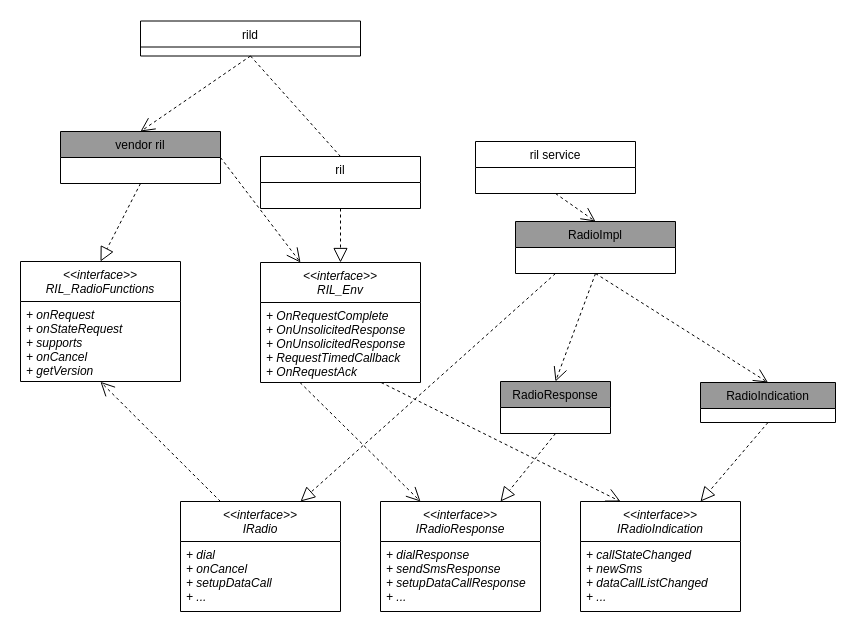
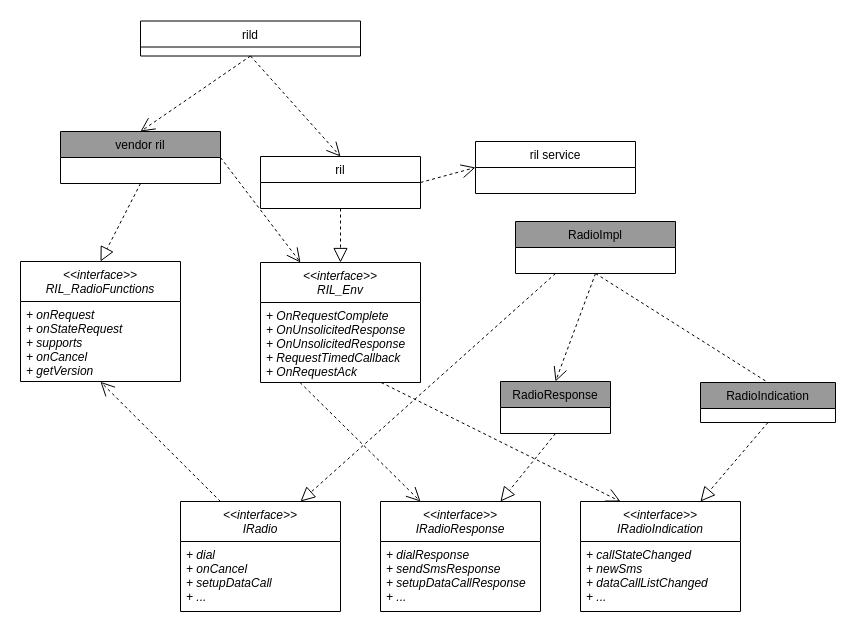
(336, 152) -> (336, 152)
none -> (448, 175)
(575, 207) -> none
(764, 380) -> (765, 380)
